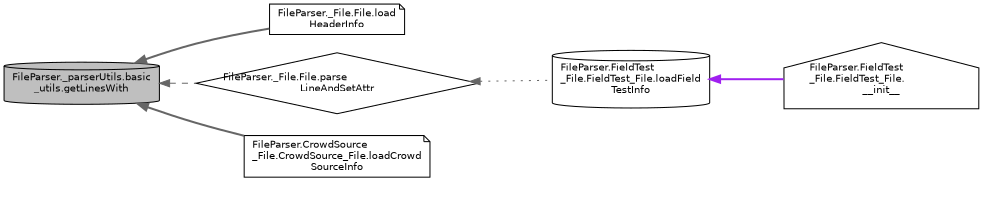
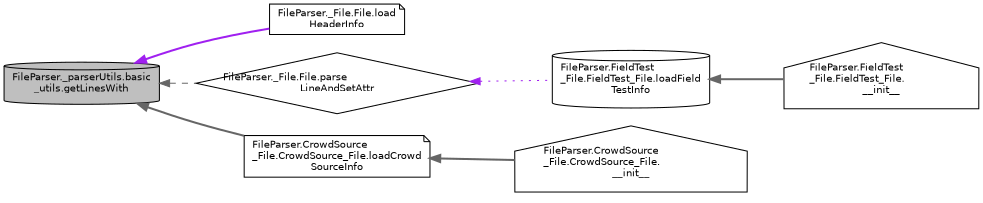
(207, 41) -> (207, 41)
(752, 79) -> (752, 79)
(516, 81) -> (516, 81)
none -> (631, 162)
